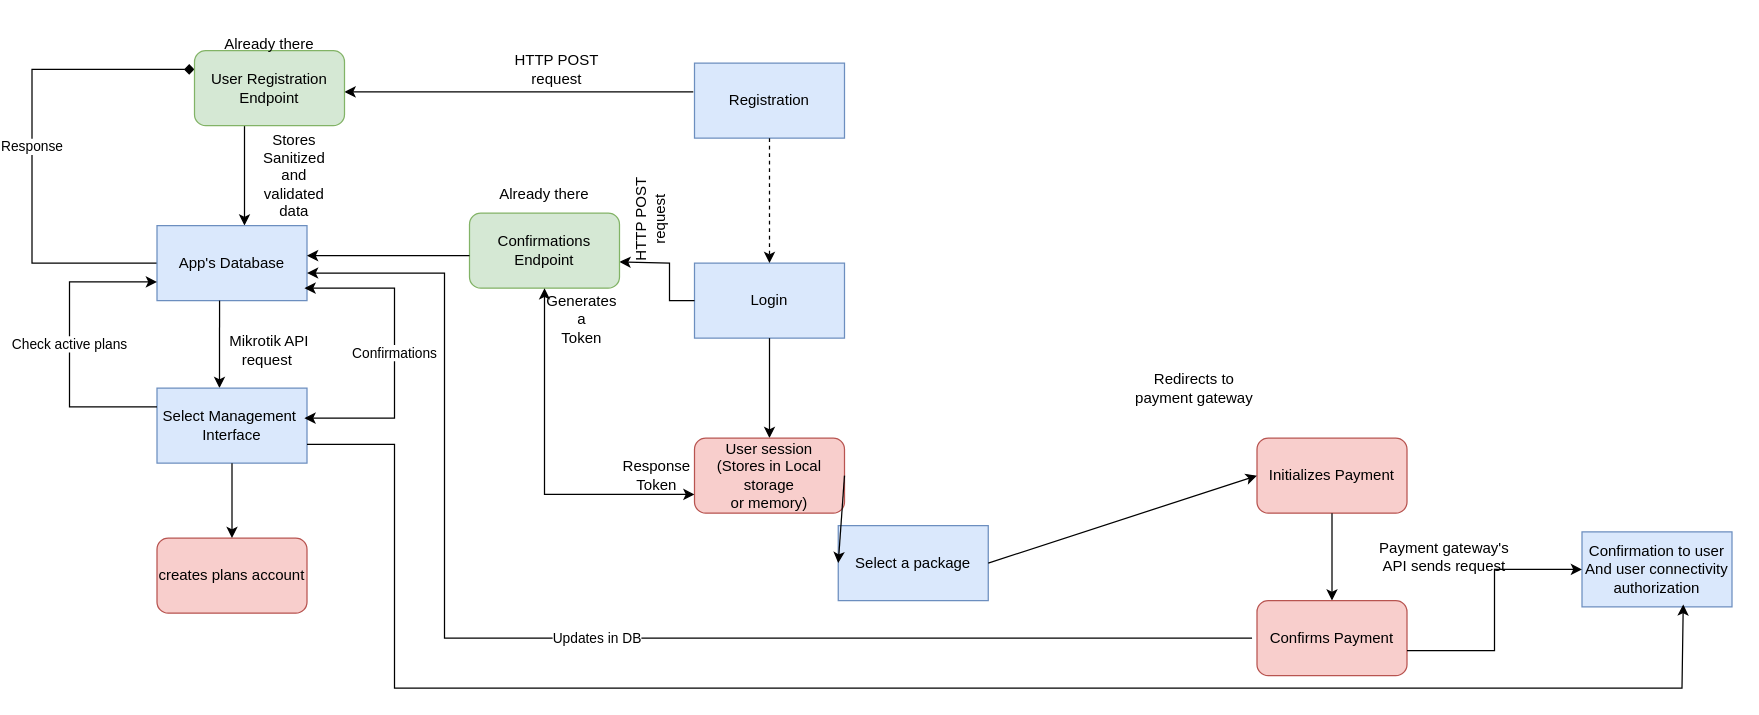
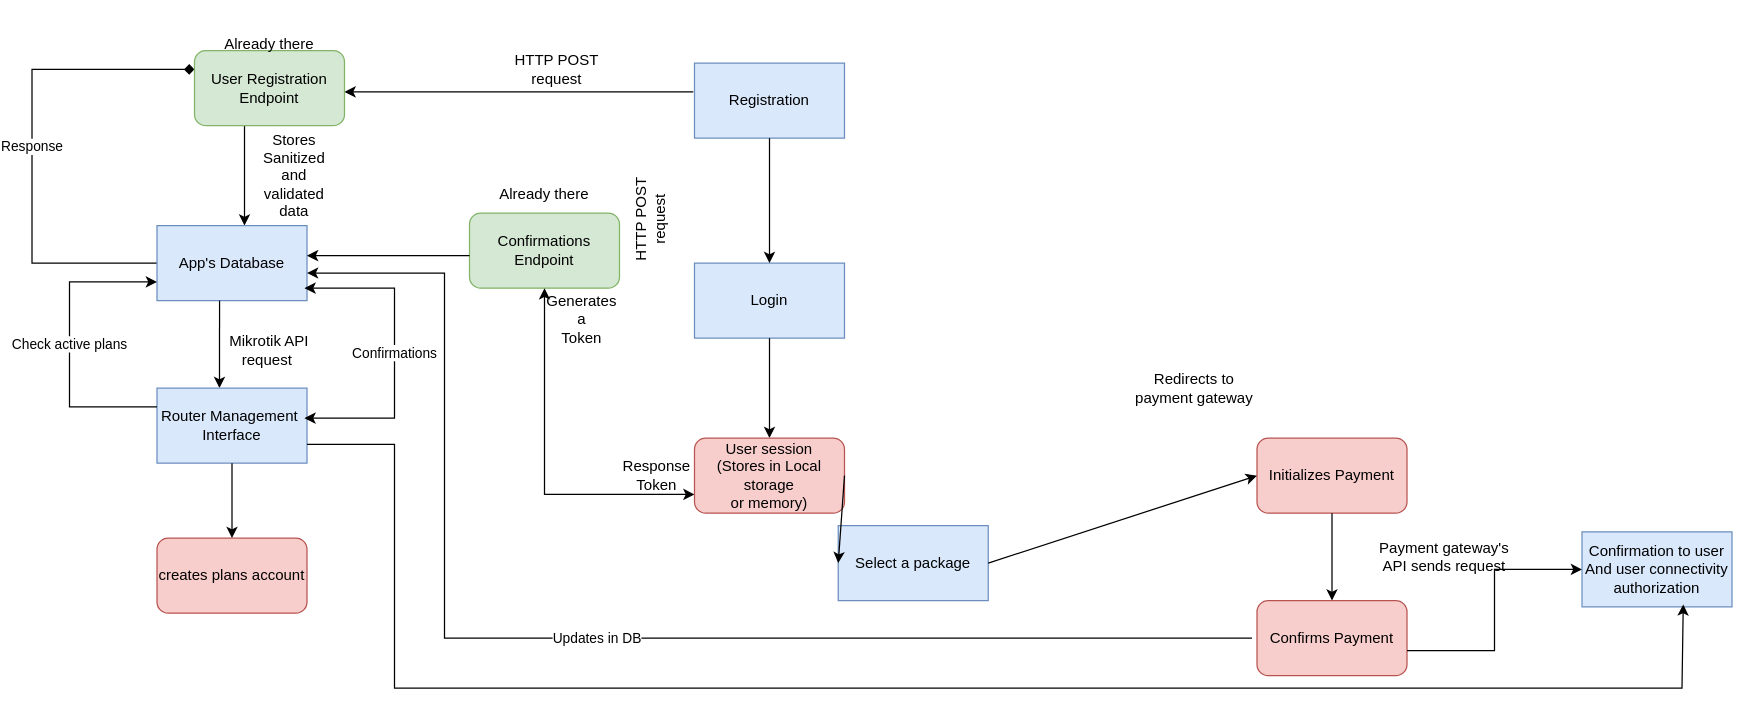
(769, 196) -> (769, 196)
(669, 273) -> none
(232, 426) -> (232, 426)
